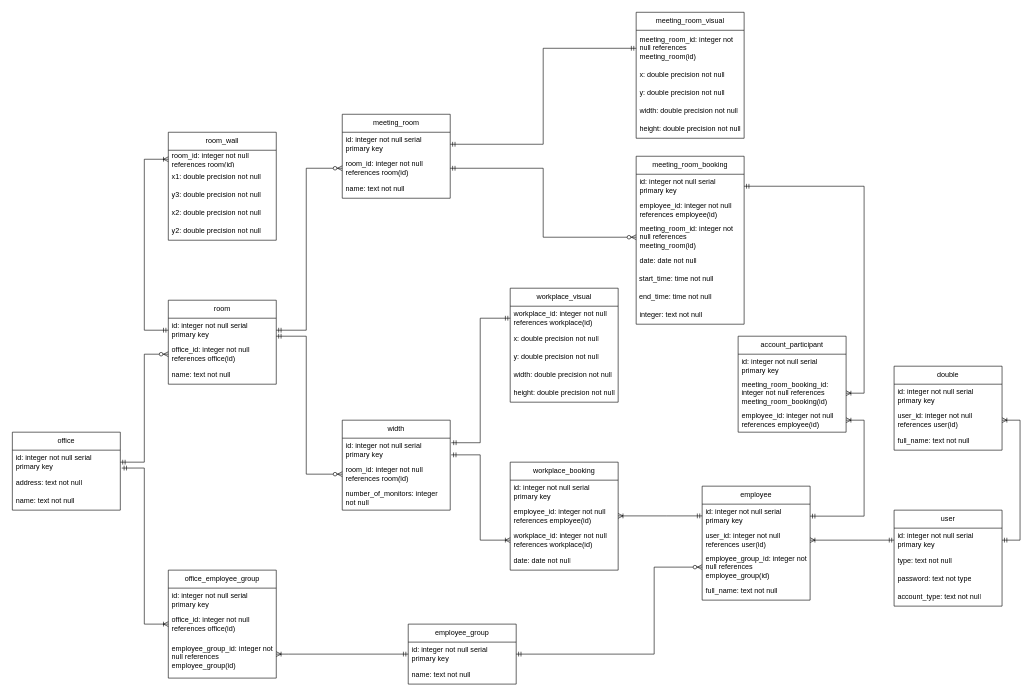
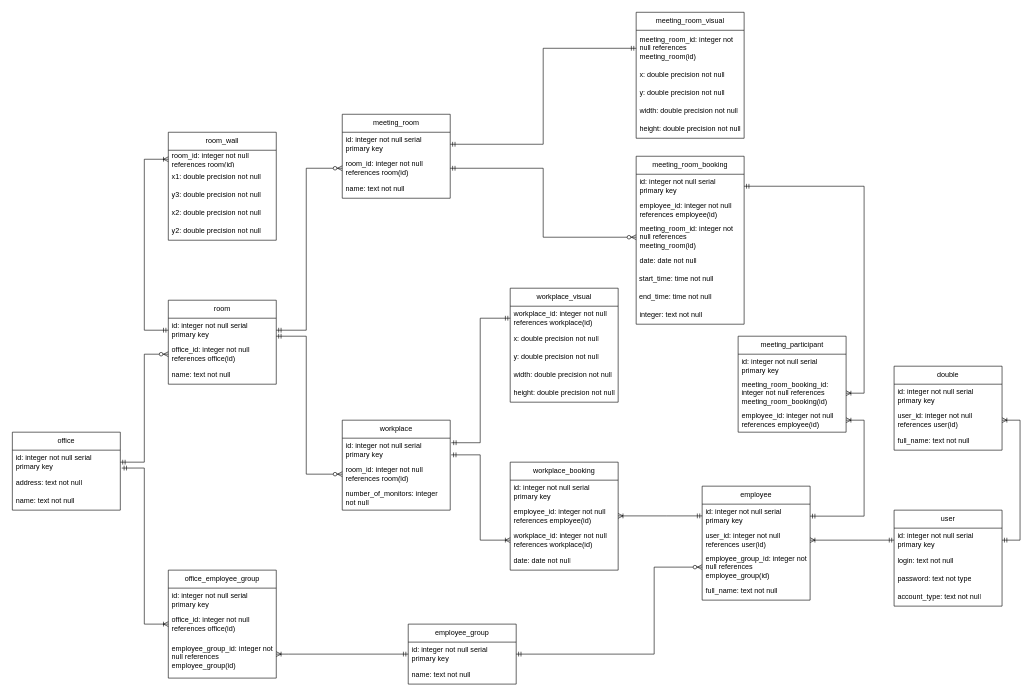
(792, 345) -> (792, 345)
(396, 429) -> (396, 429)
(931, 561) -> (931, 561)
